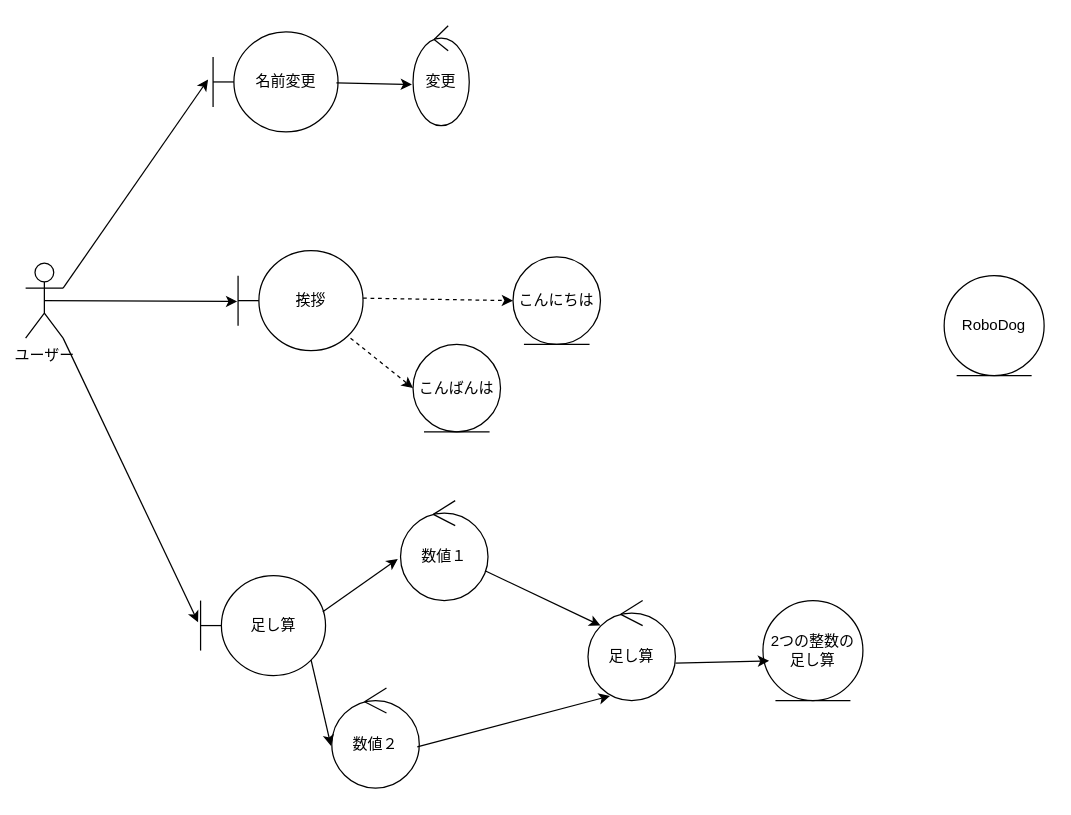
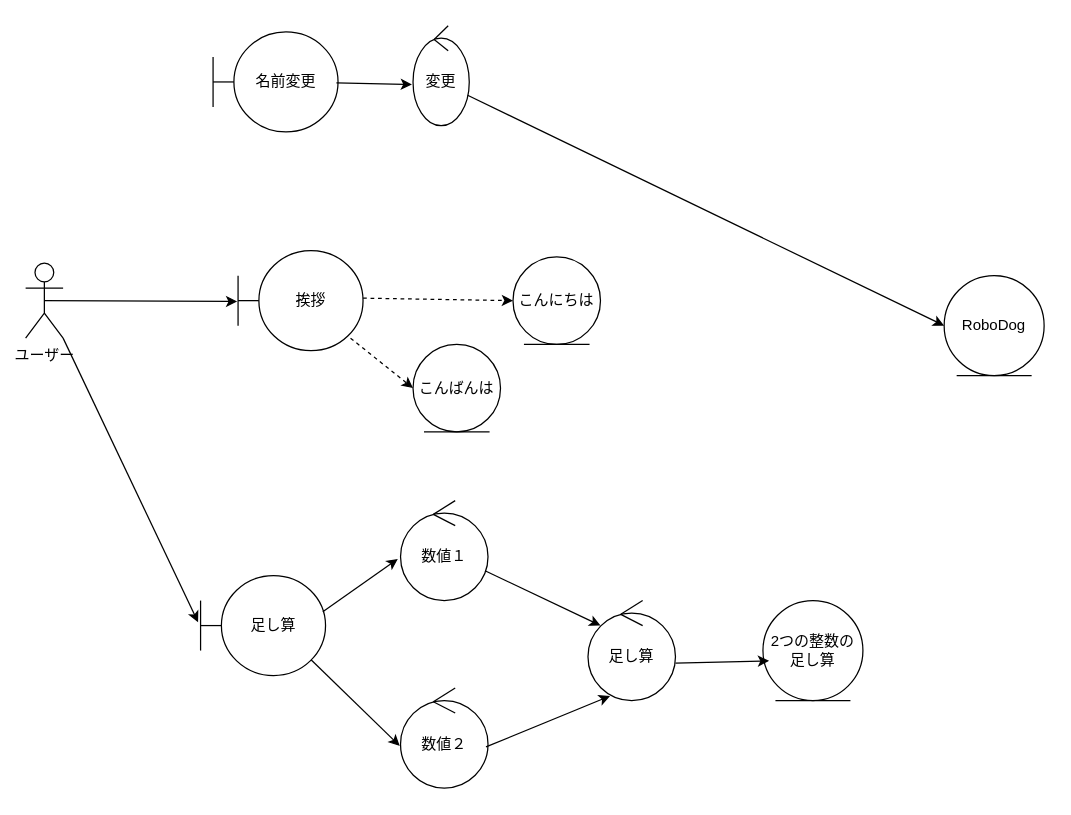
(133, 187) -> none
none -> (702, 208)
(376, 738) -> (444, 738)
